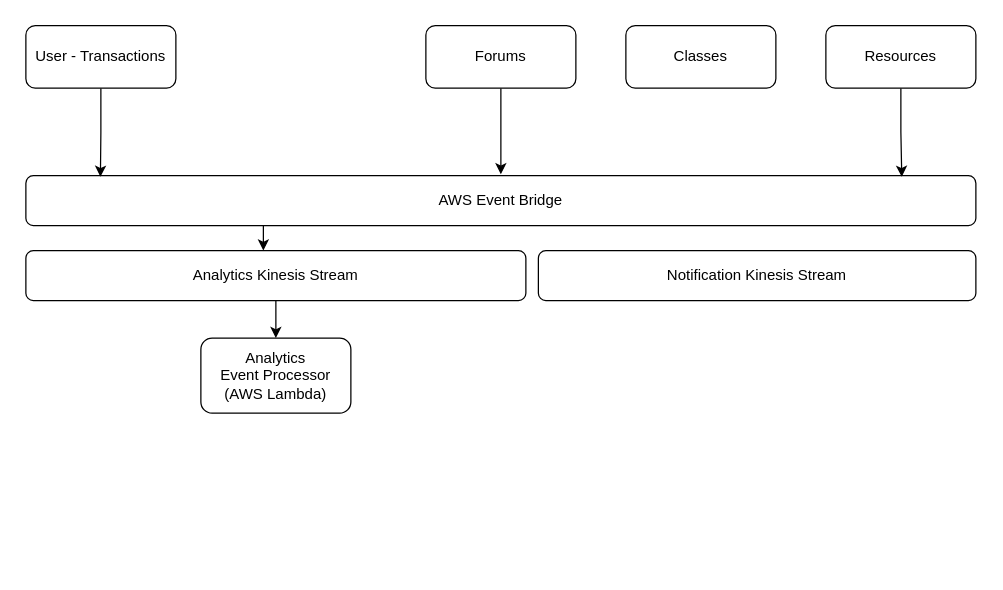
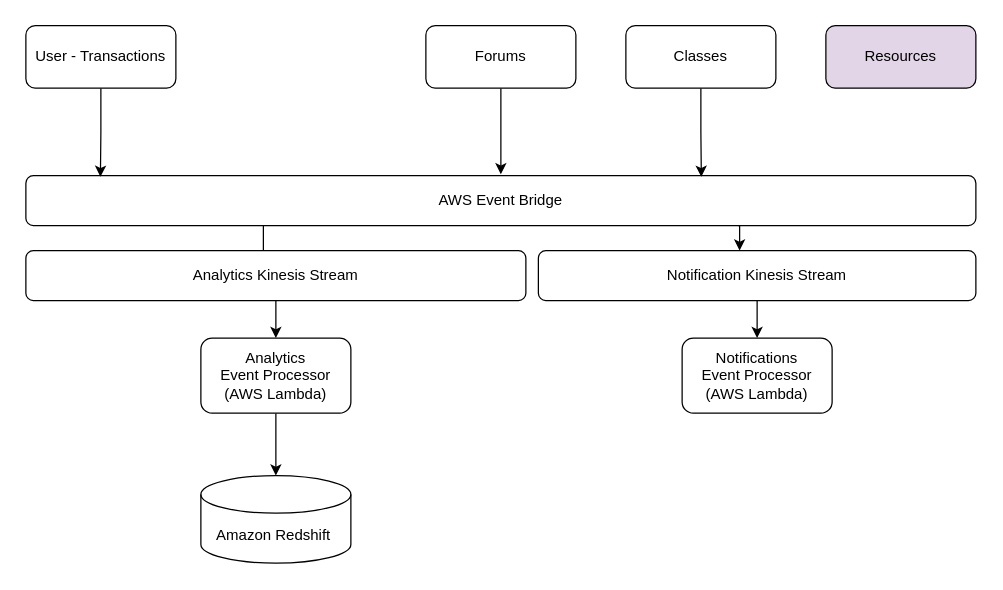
(901, 57) -> (901, 57)
none -> (701, 129)
(901, 129) -> none
none -> (739, 234)
(263, 241) -> (263, 244)
none -> (757, 324)
none -> (757, 376)
none -> (276, 440)
none -> (276, 519)
